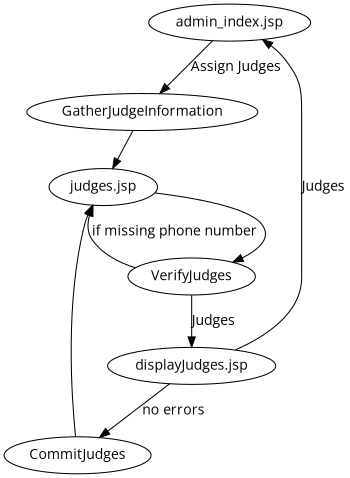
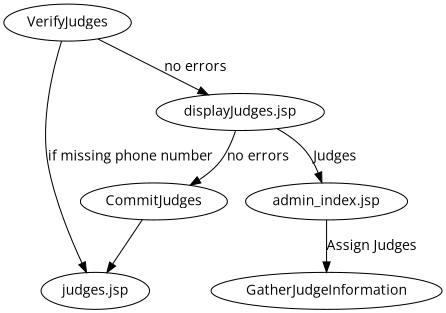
(125, 145) -> none
(233, 208) -> none
(214, 321) -> (196, 67)
